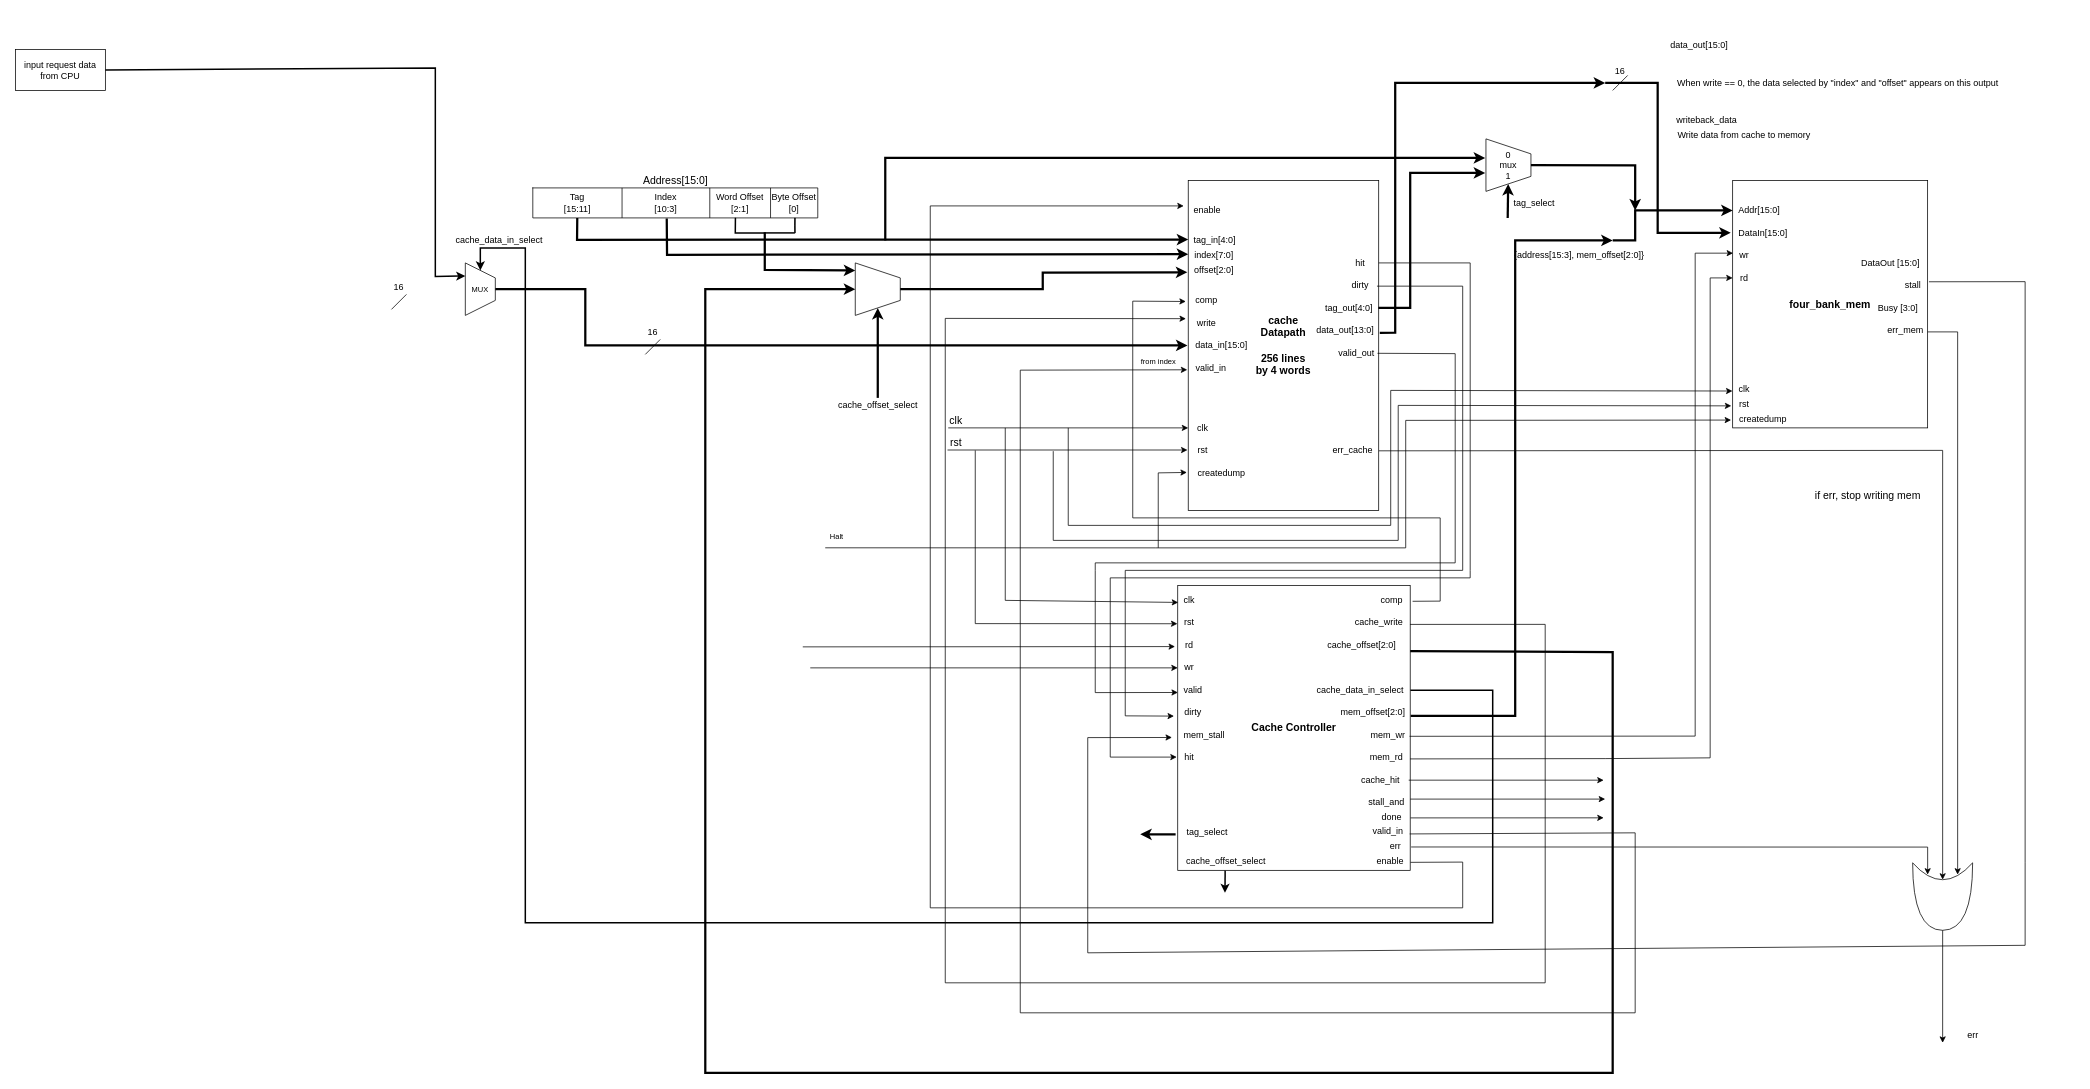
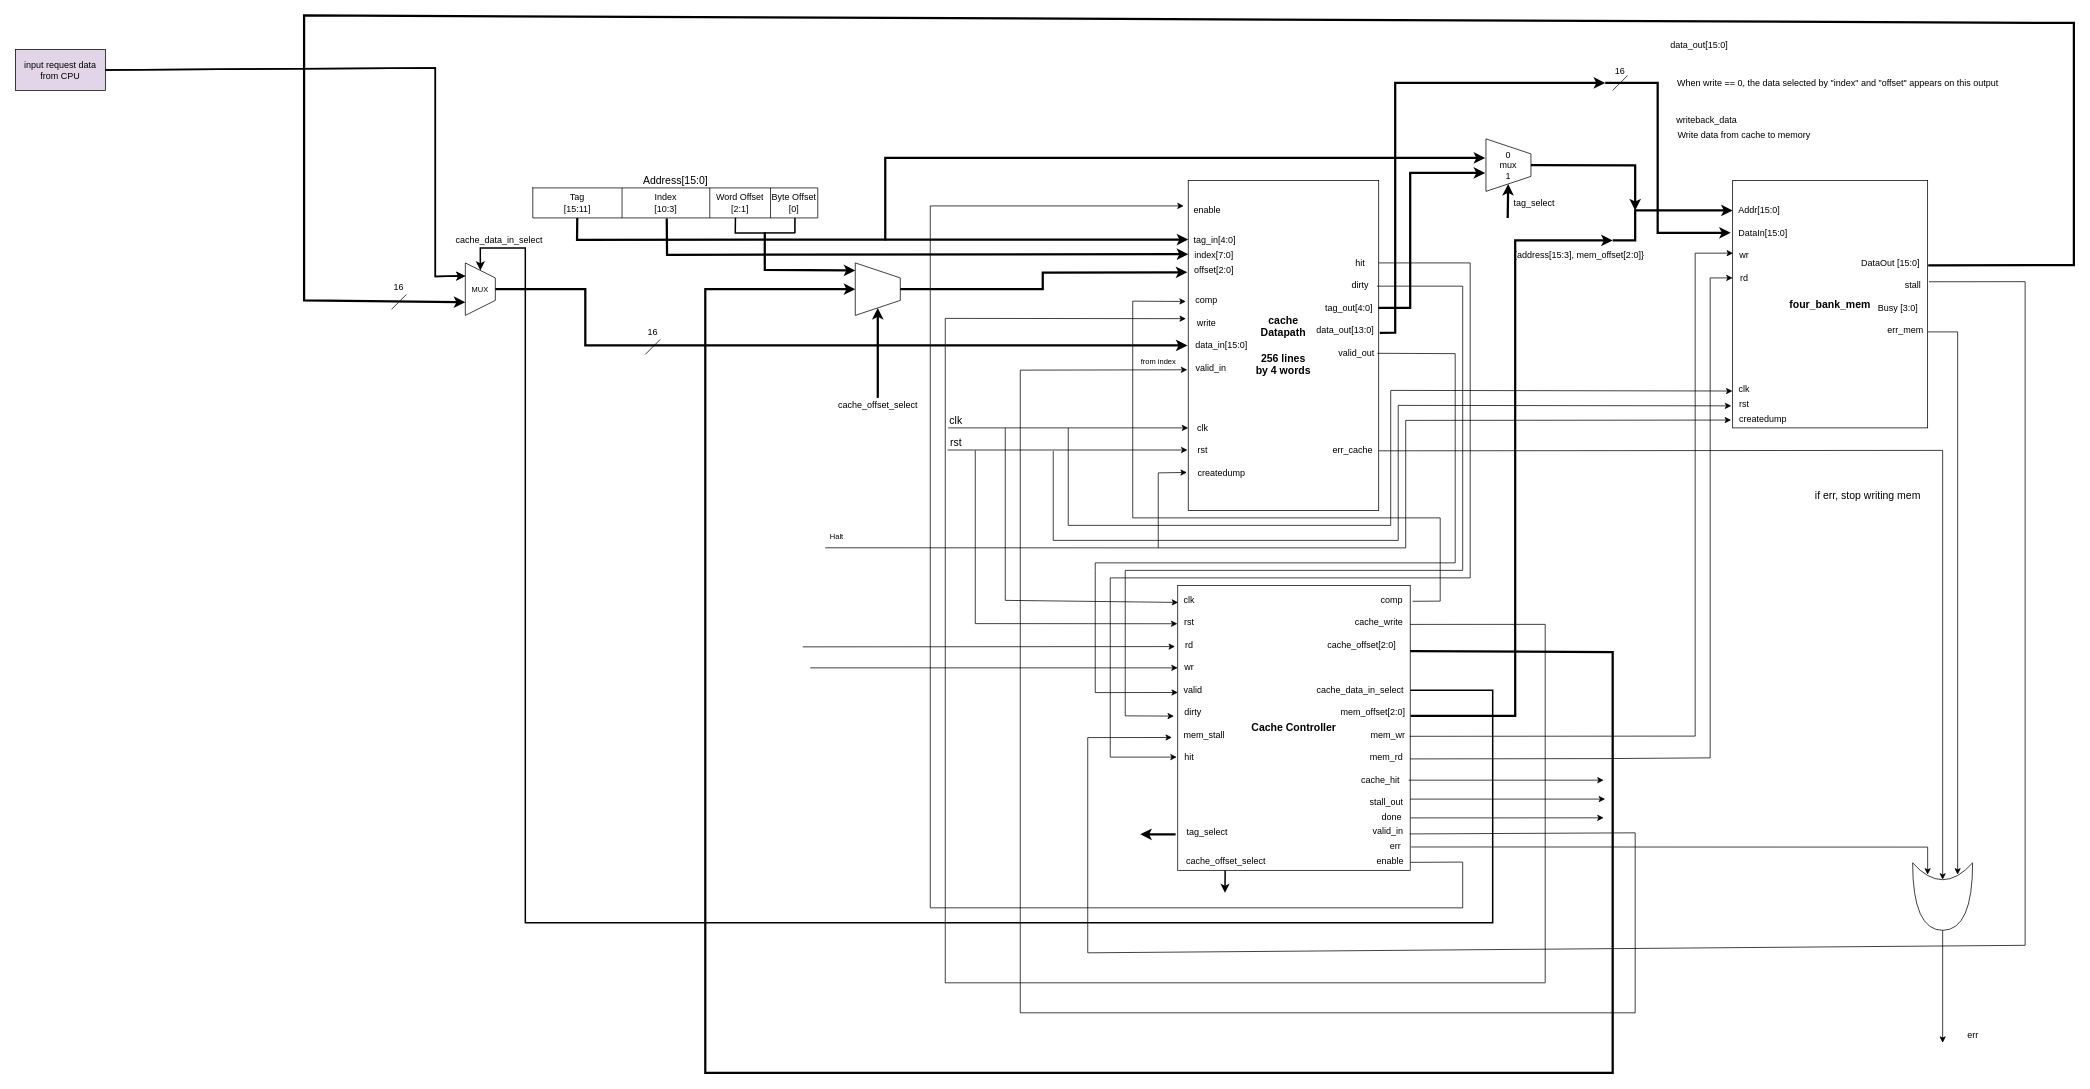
none -> (1163, 19)
none -> (302, 69)
(60, 70) -> (60, 70)
(1387, 803) -> (1387, 803)
